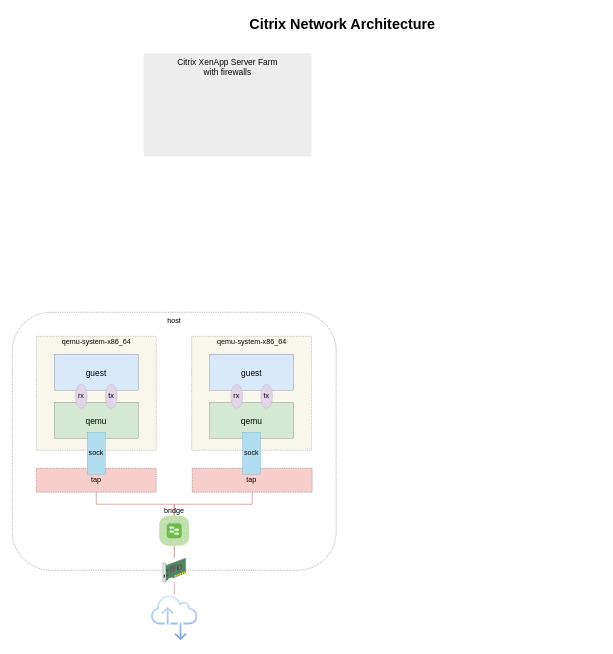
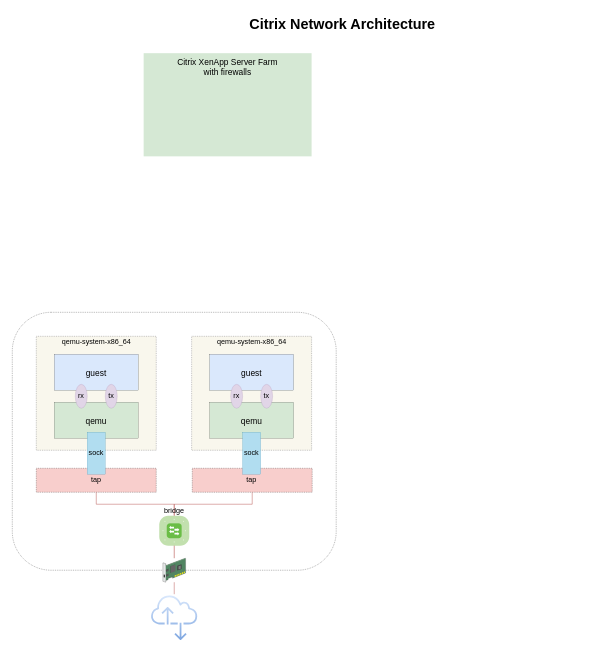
(228, 105) -> (228, 105)
(174, 321) -> none
